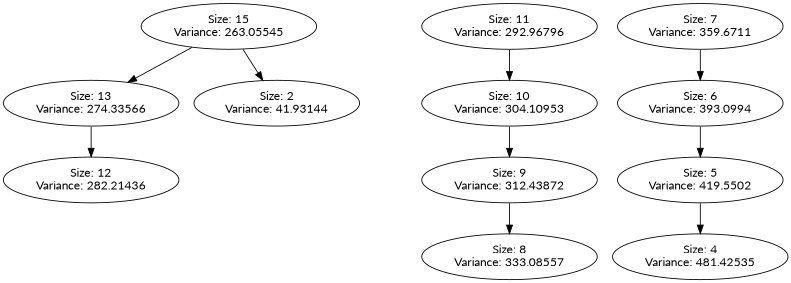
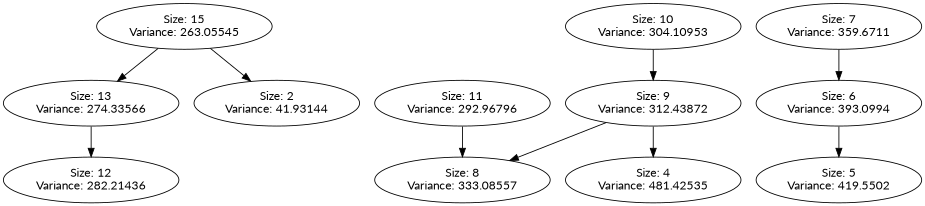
(510, 61) -> (462, 137)
(700, 214) -> (653, 137)
